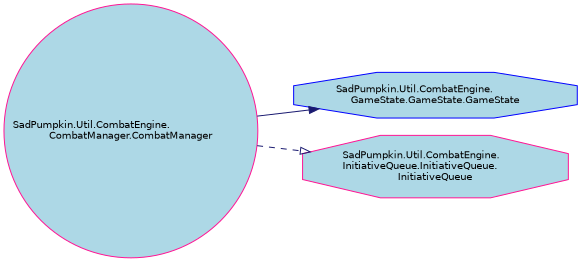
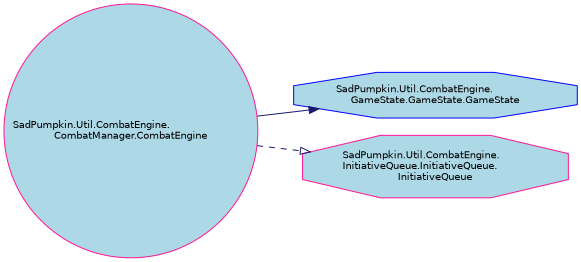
(131, 131) -> (131, 131)
